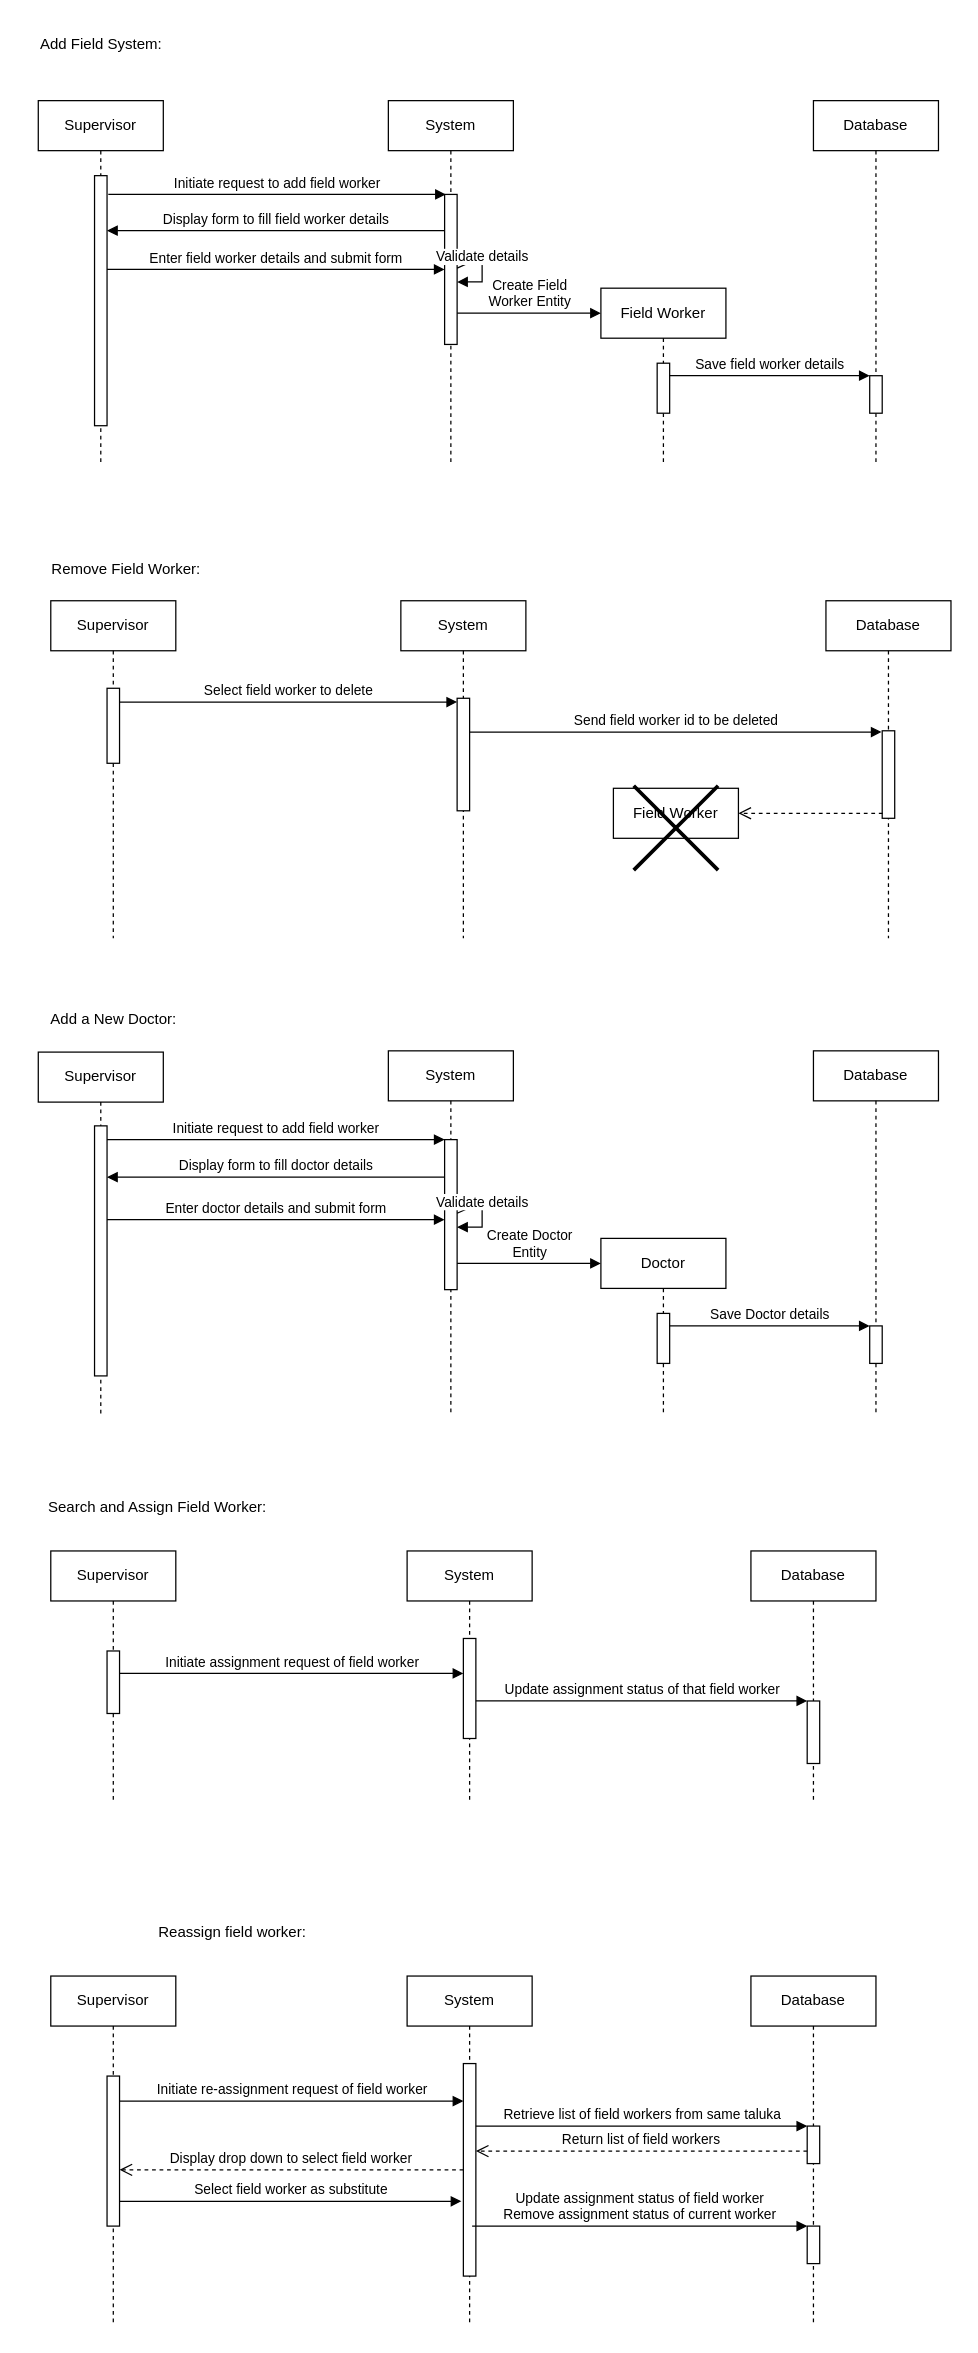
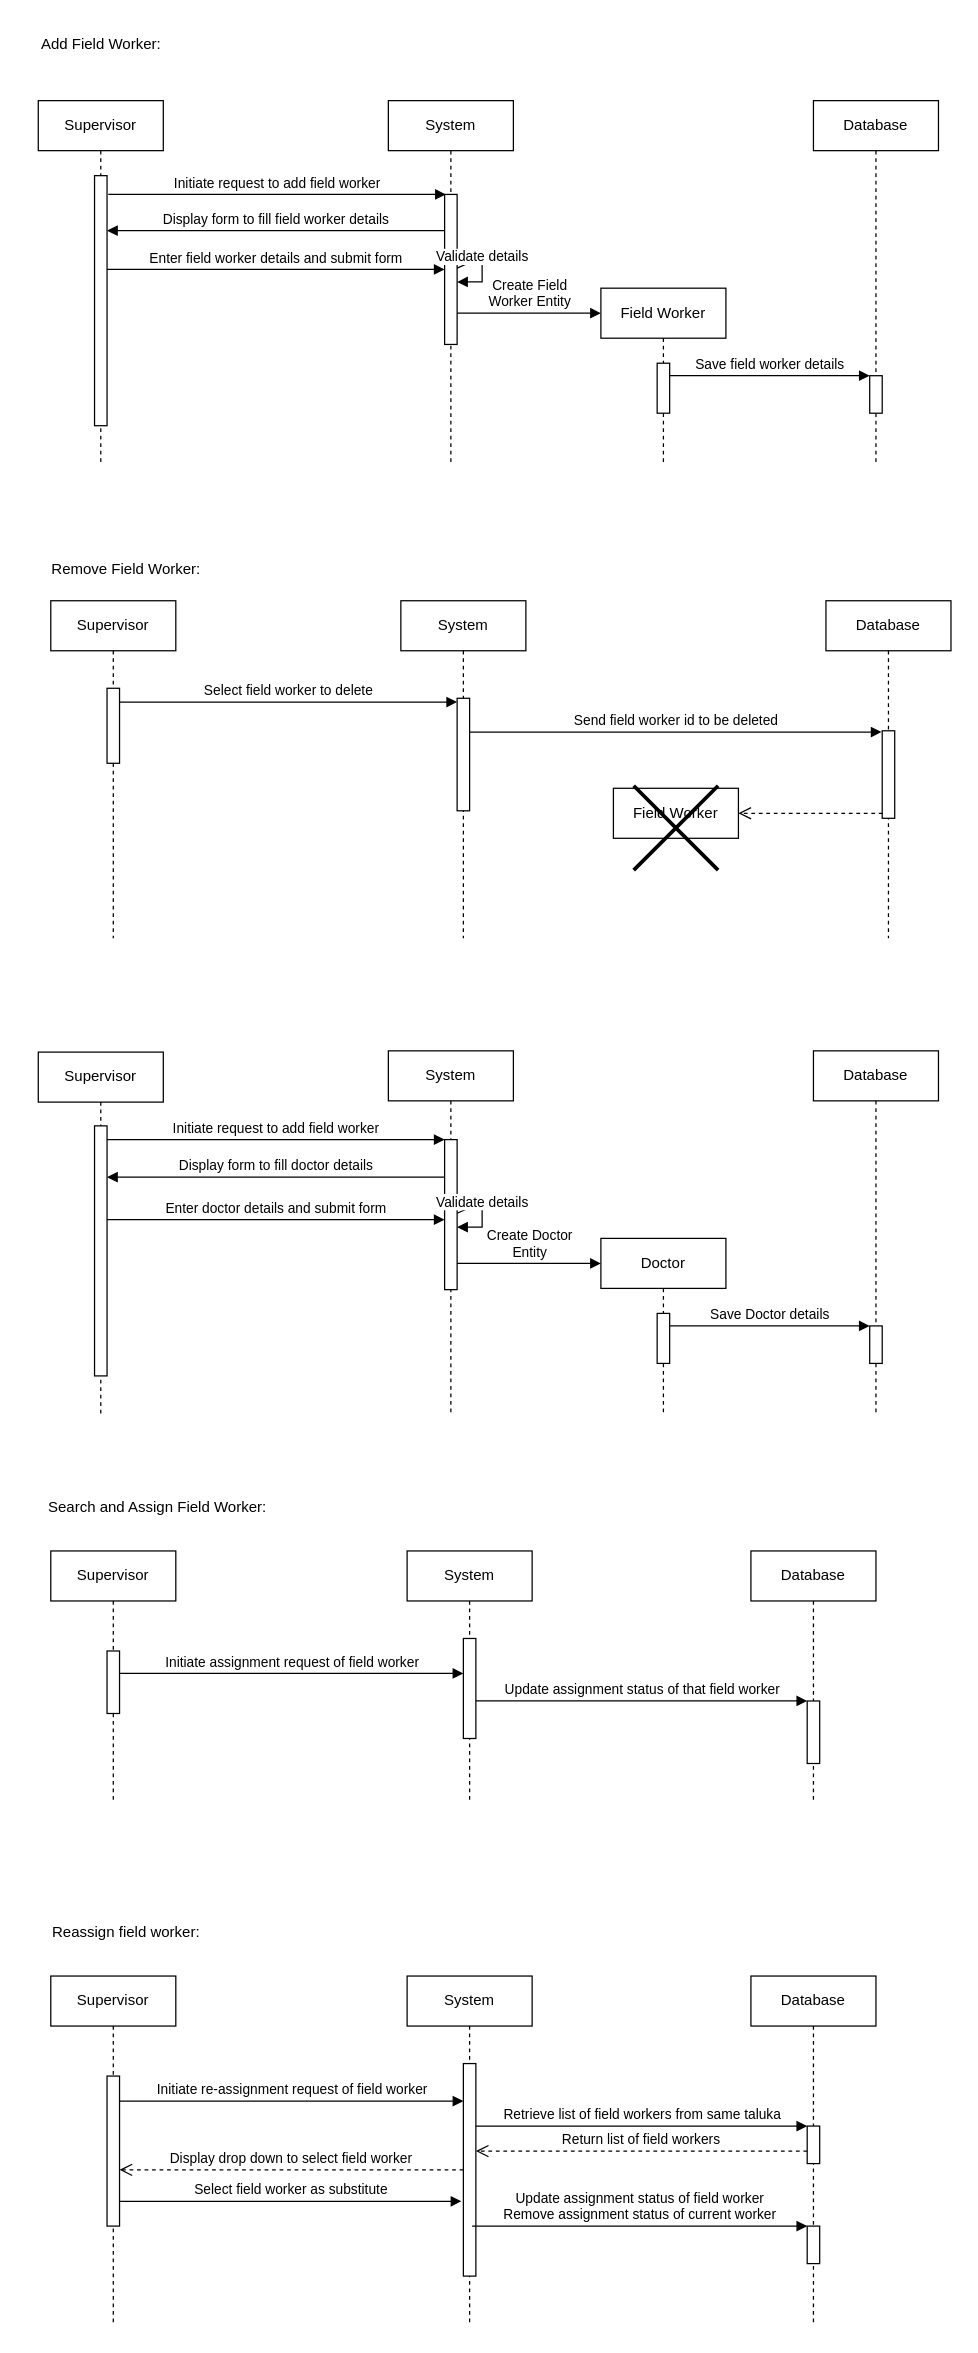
(101, 44) -> (101, 44)
(113, 1019) -> none
(232, 1932) -> (126, 1932)
